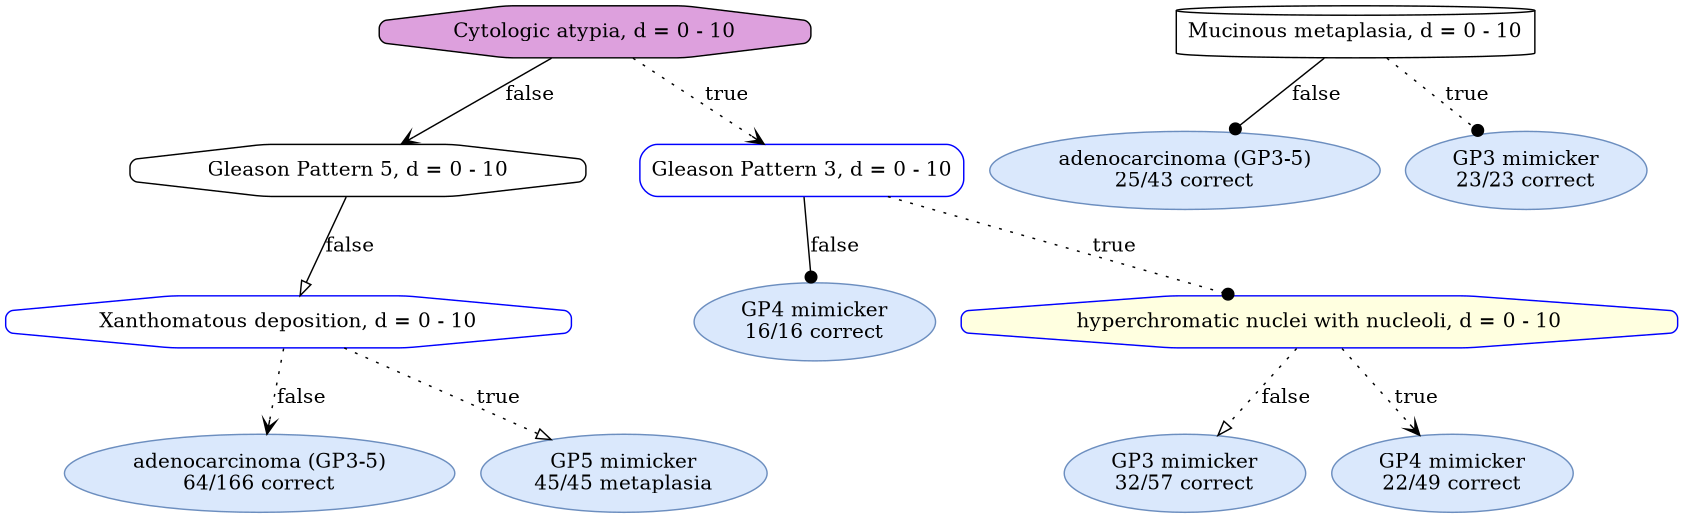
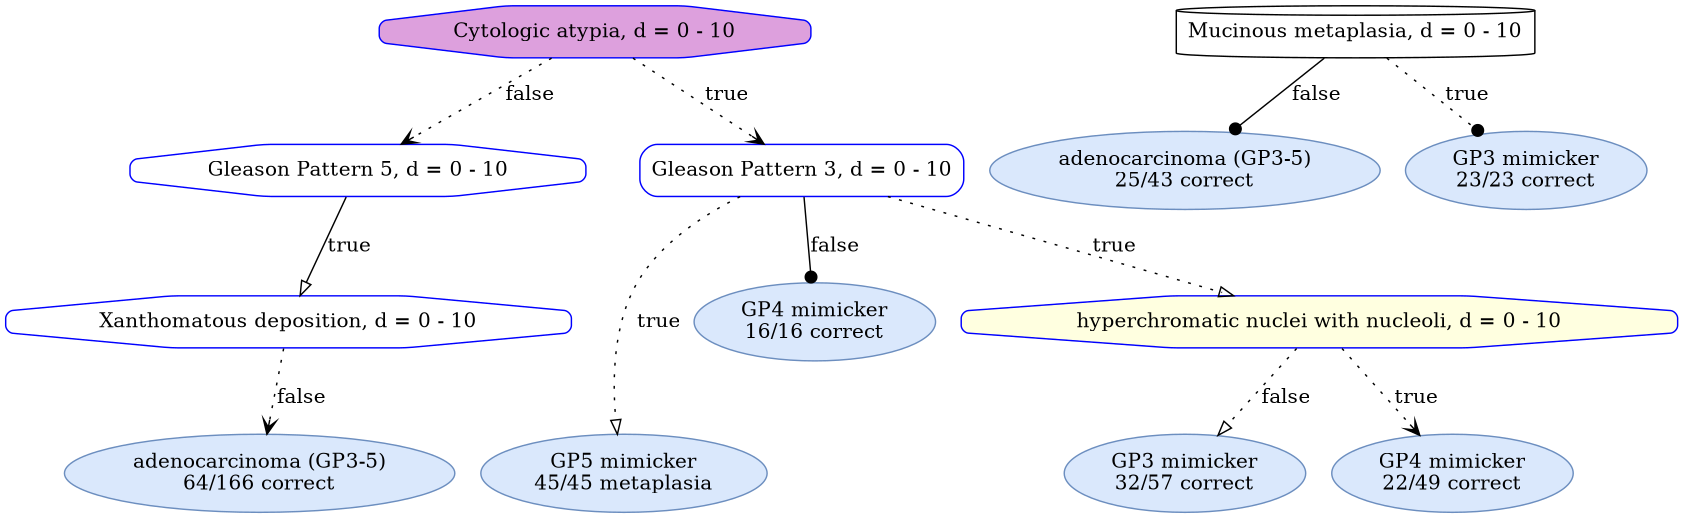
(595, 32) -> (595, 32)
(483, 98) -> (483, 98)
(358, 170) -> (358, 170)
(1055, 245) -> (1055, 245)
(350, 246) -> (350, 246)
(441, 391) -> (636, 285)
